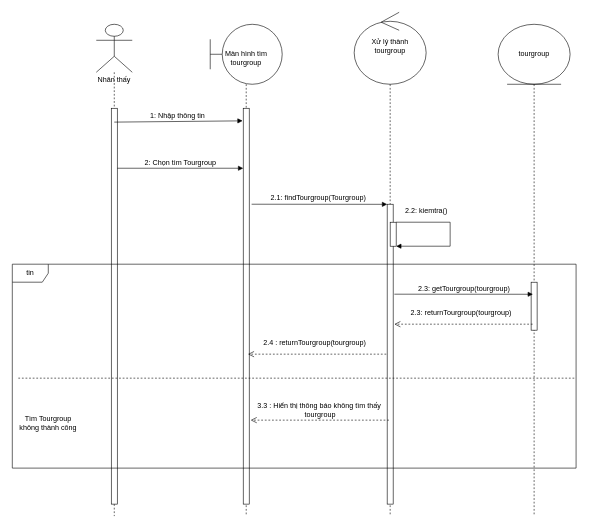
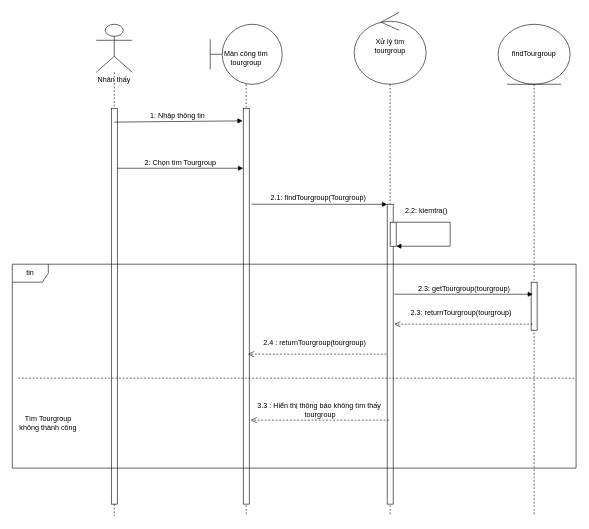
(390, 47) -> (390, 47)
(534, 54) -> (534, 54)
(246, 59) -> (246, 59)
